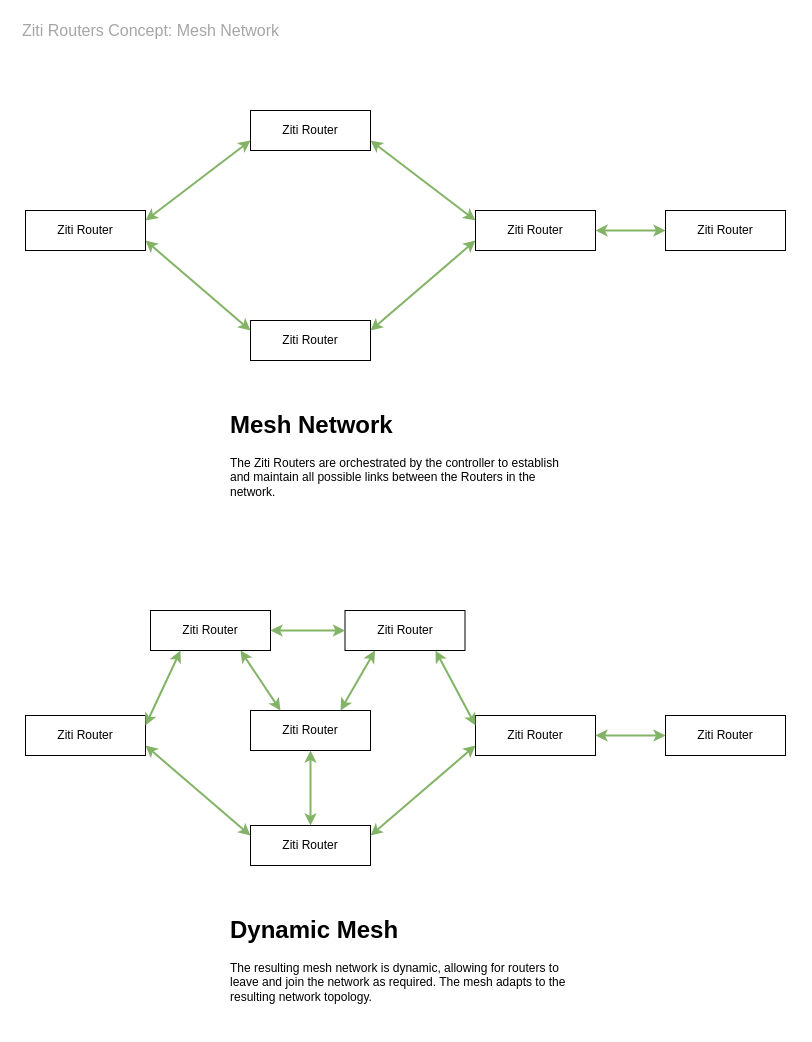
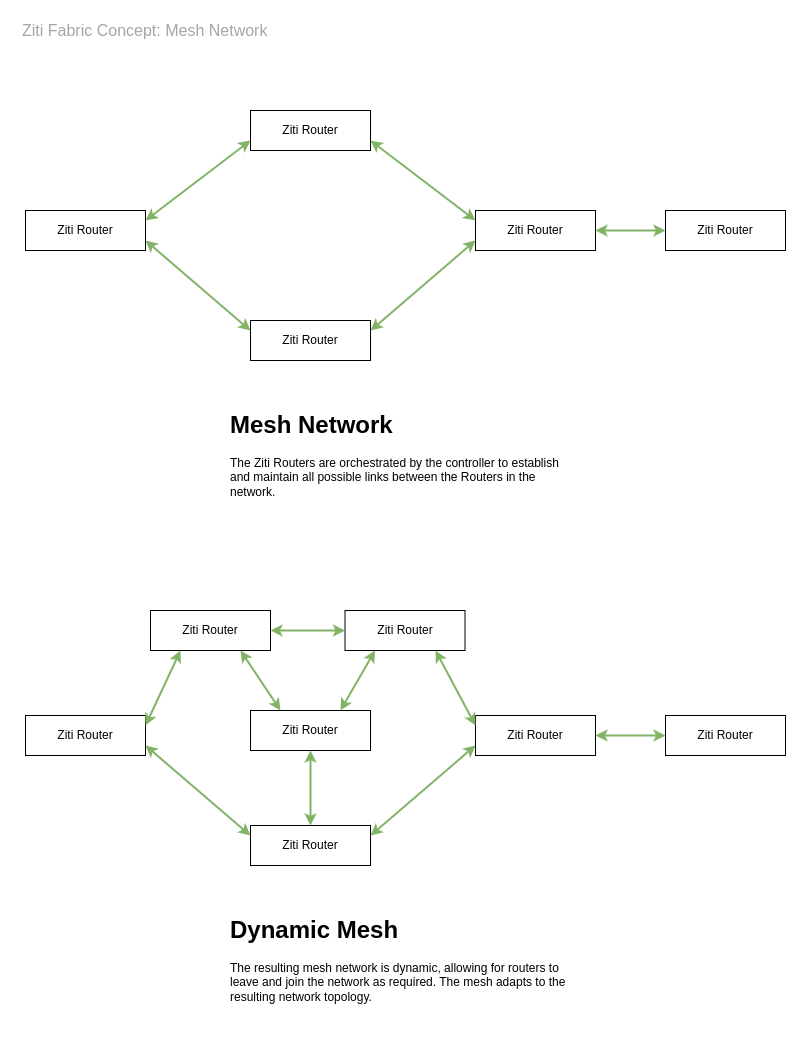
(126, 31) -> (121, 31)
